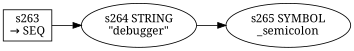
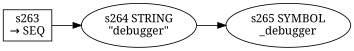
(288, 25) -> (288, 25)
